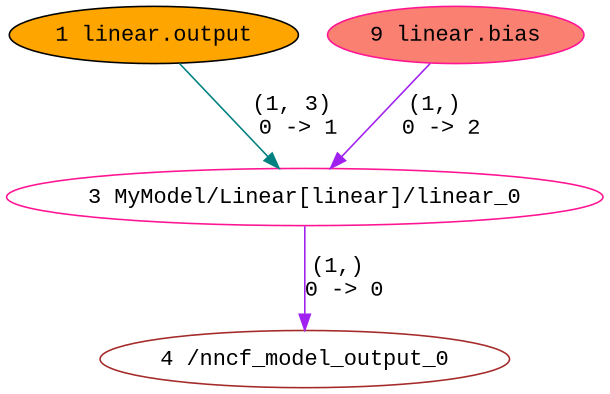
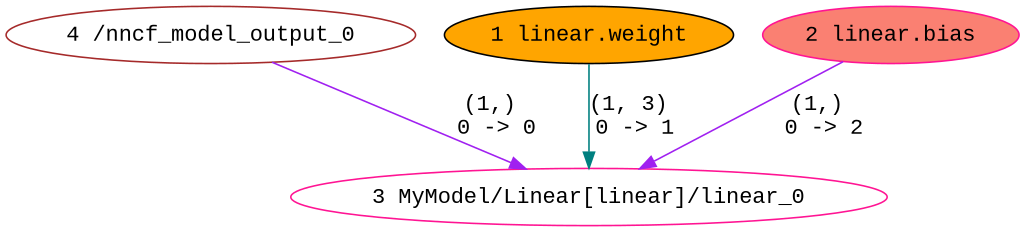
(154, 35) -> (589, 35)
(456, 35) -> (891, 35)
(305, 270) -> (391, 112)
